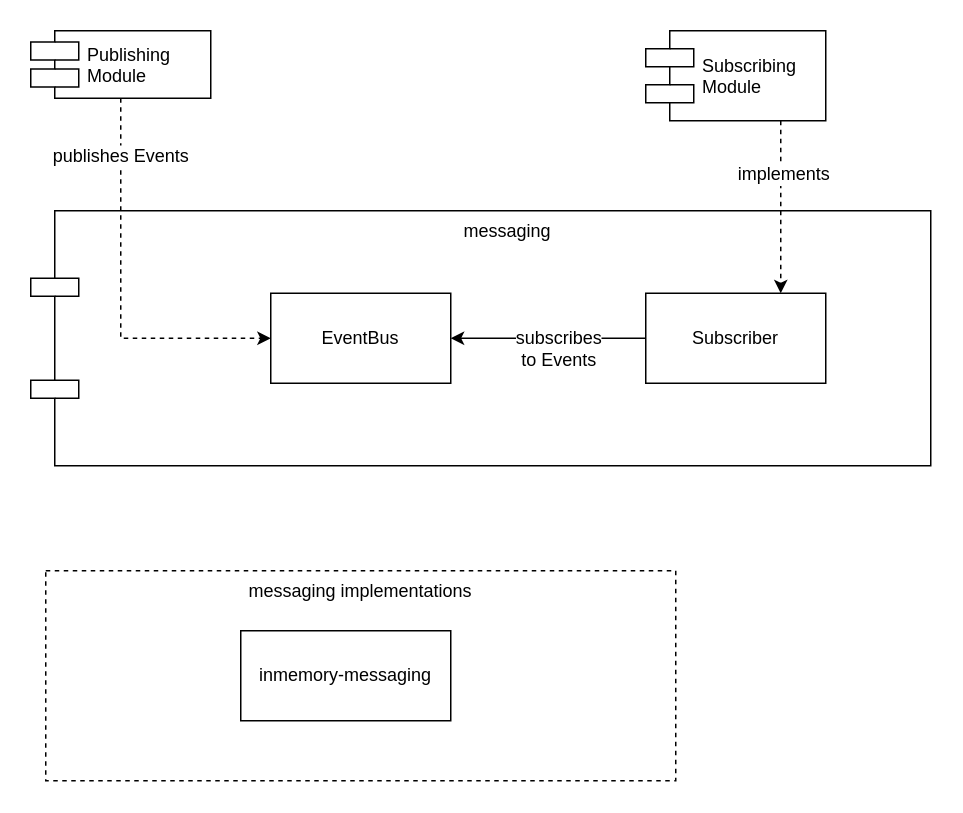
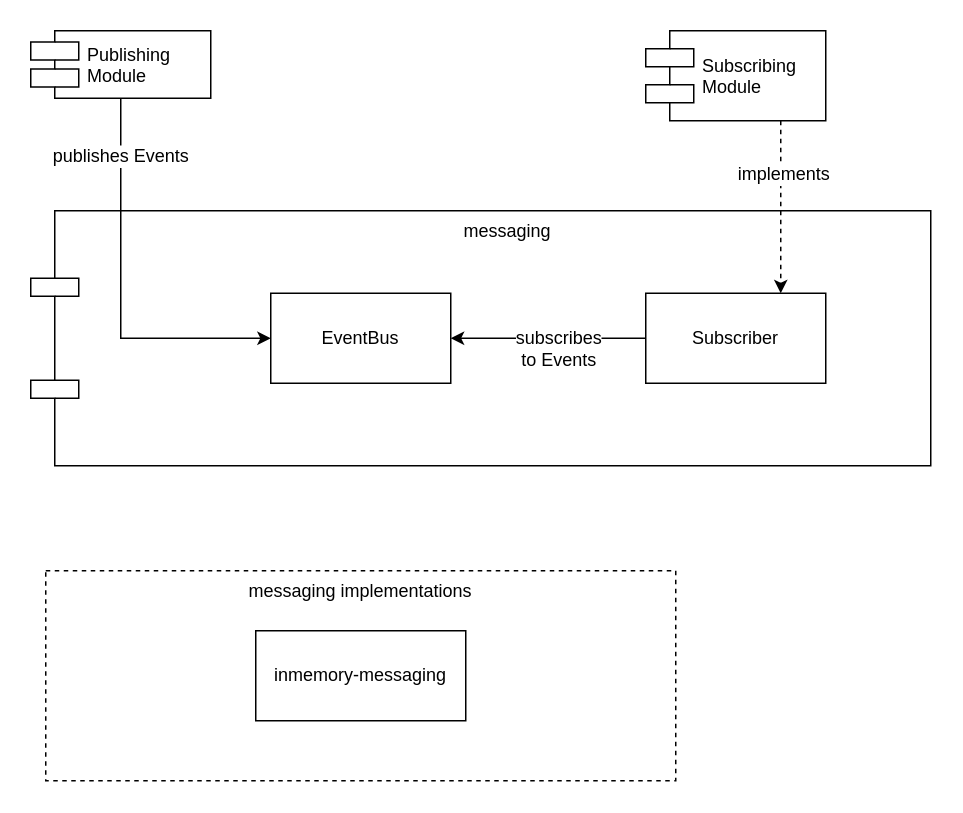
(121, 321) -> (121, 321)
(346, 676) -> (361, 676)
